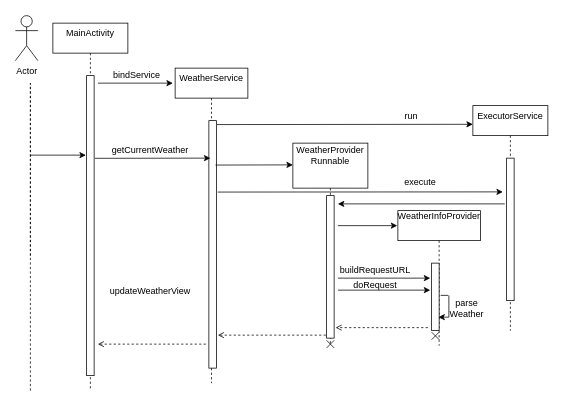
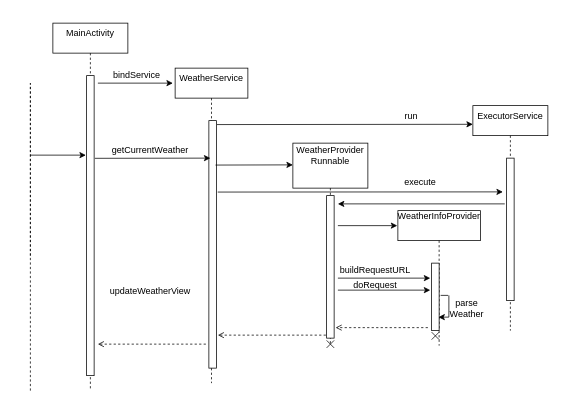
(27, 38) -> none
